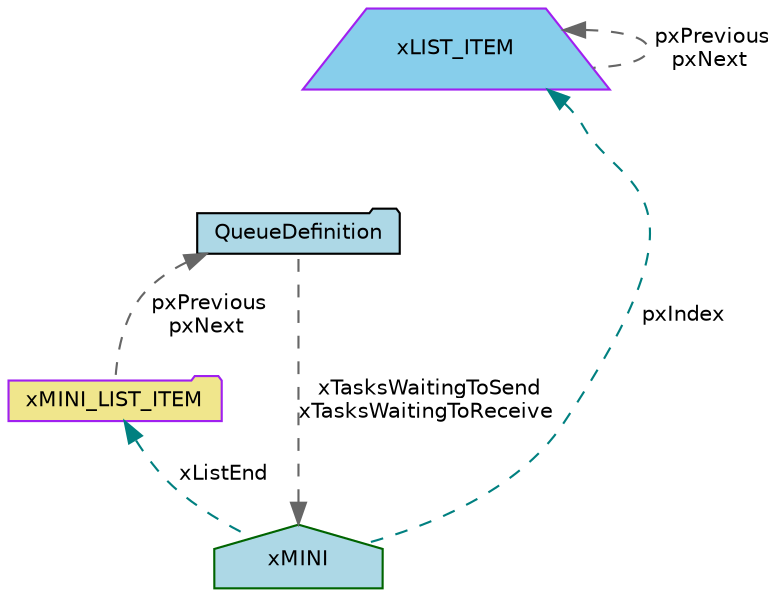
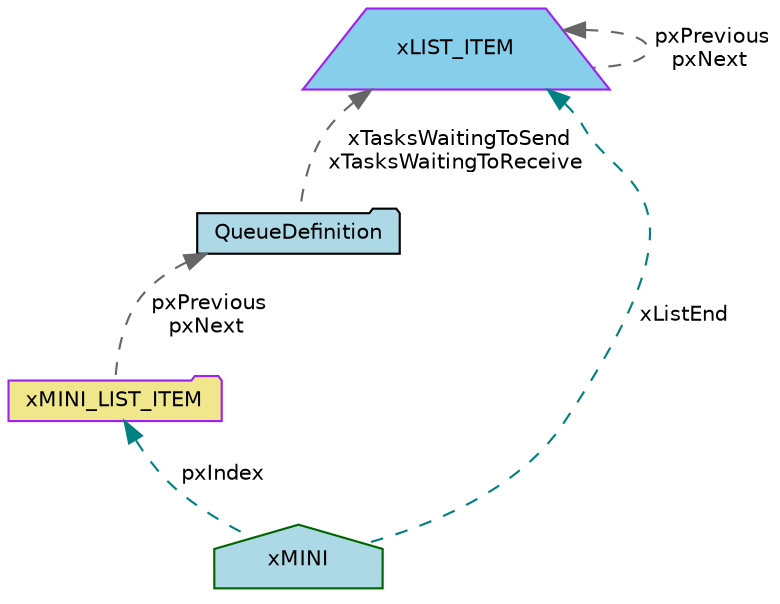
(681, 316) -> (681, 316)
(298, 378) -> (315, 152)
(221, 474) -> (221, 474)
